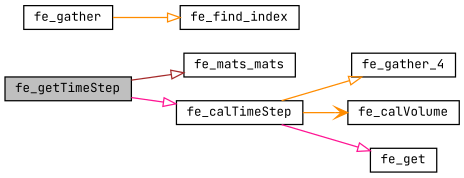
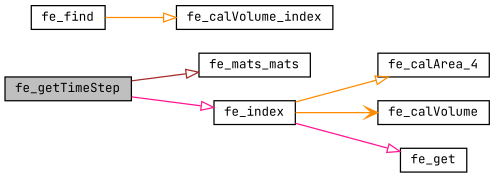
(68, 18) -> (68, 18)
(240, 18) -> (255, 18)
(404, 65) -> (434, 65)
(240, 113) -> (255, 113)
